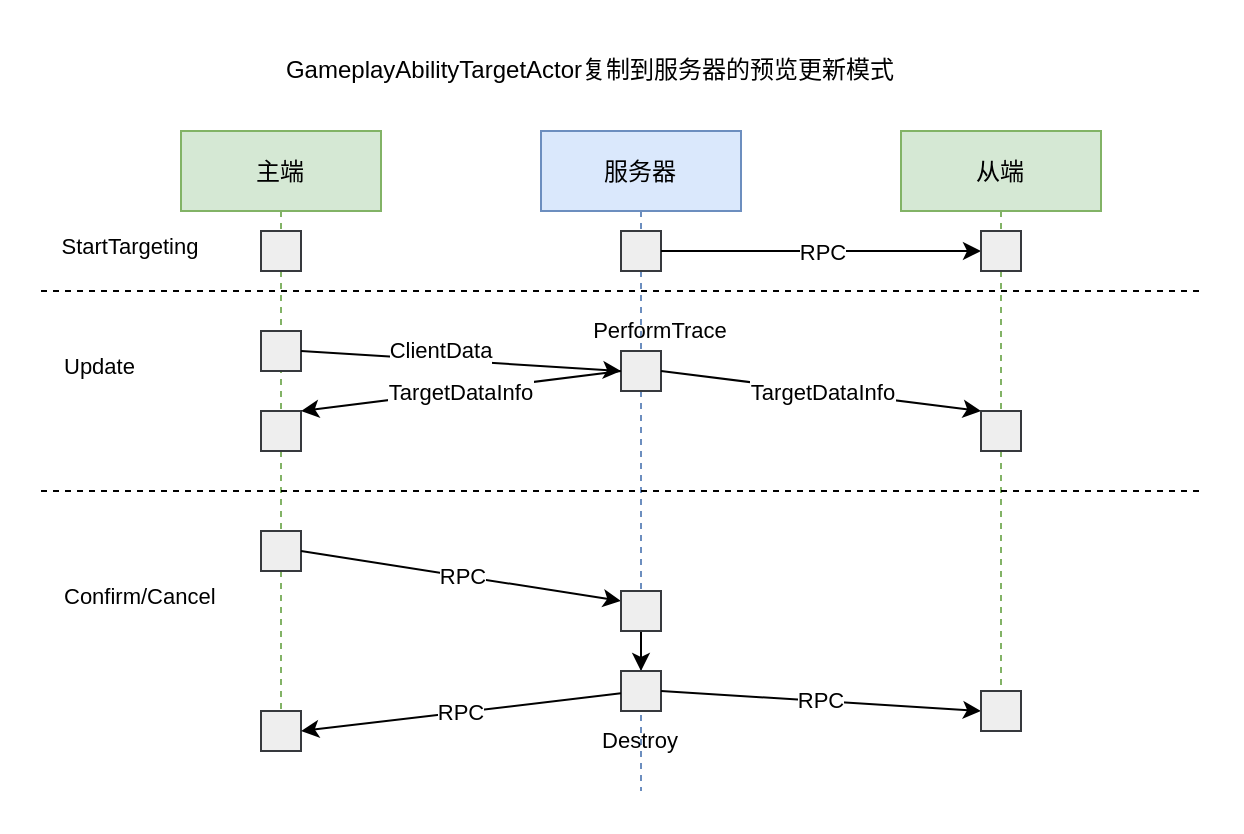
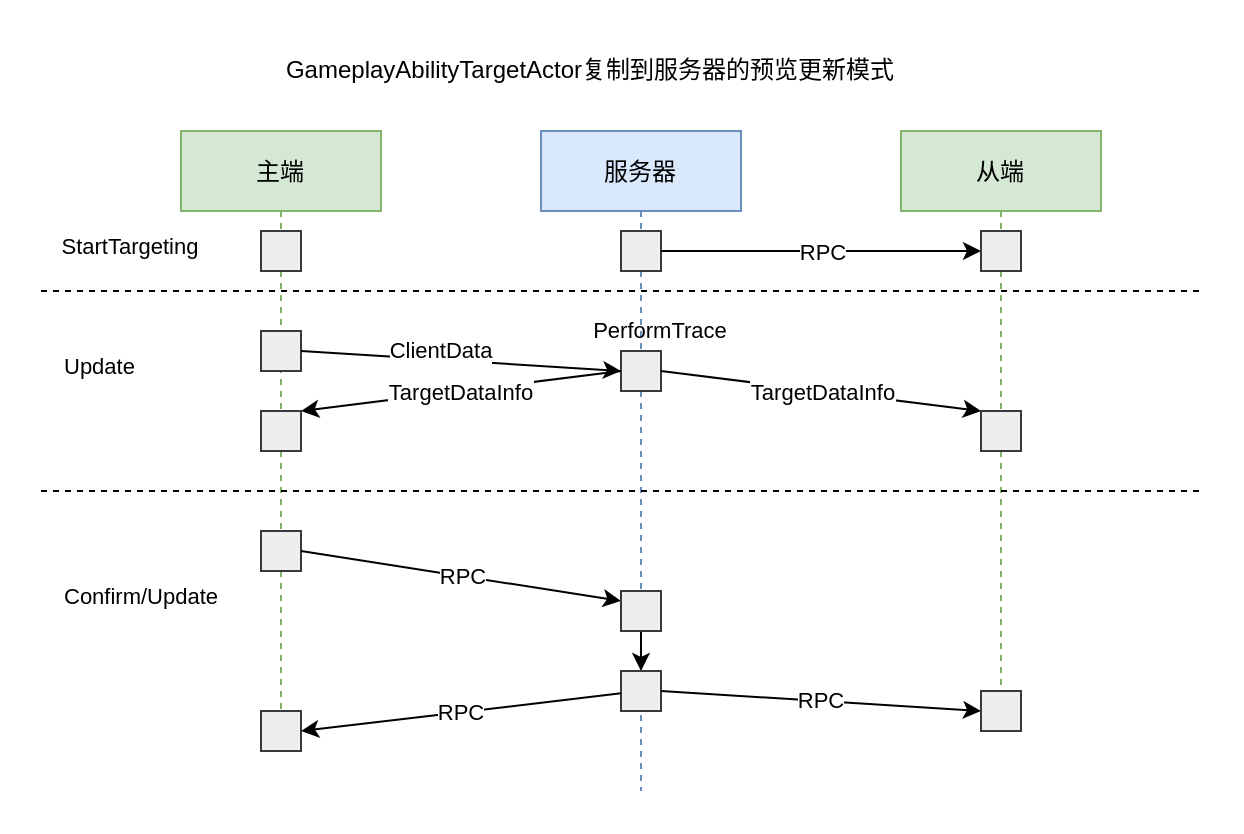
(146, 598) -> (148, 598)
(641, 741) -> none
